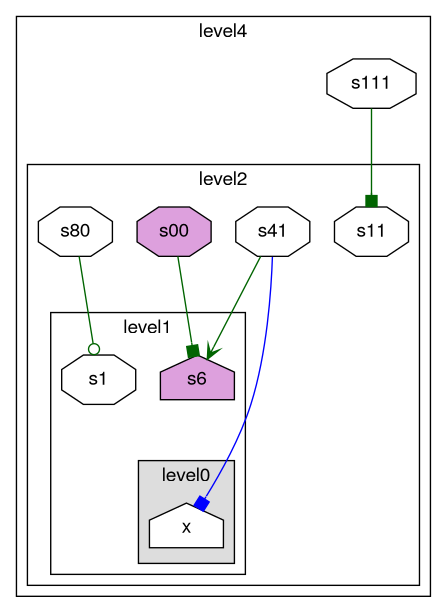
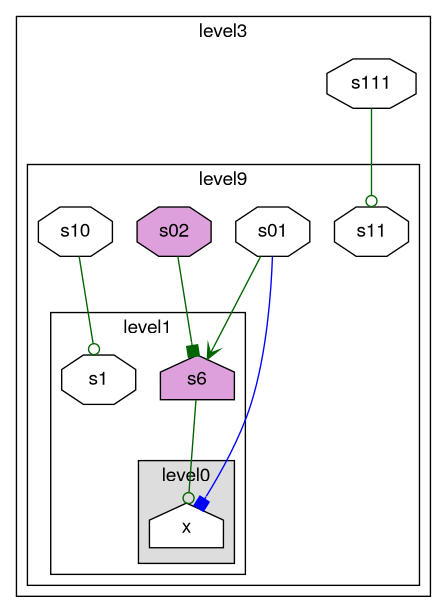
(223, 32) -> (223, 32)
(371, 152) -> (371, 152)
(223, 180) -> (223, 180)
(75, 232) -> (75, 232)
(174, 232) -> (174, 232)
(273, 232) -> (273, 232)
none -> (192, 446)
